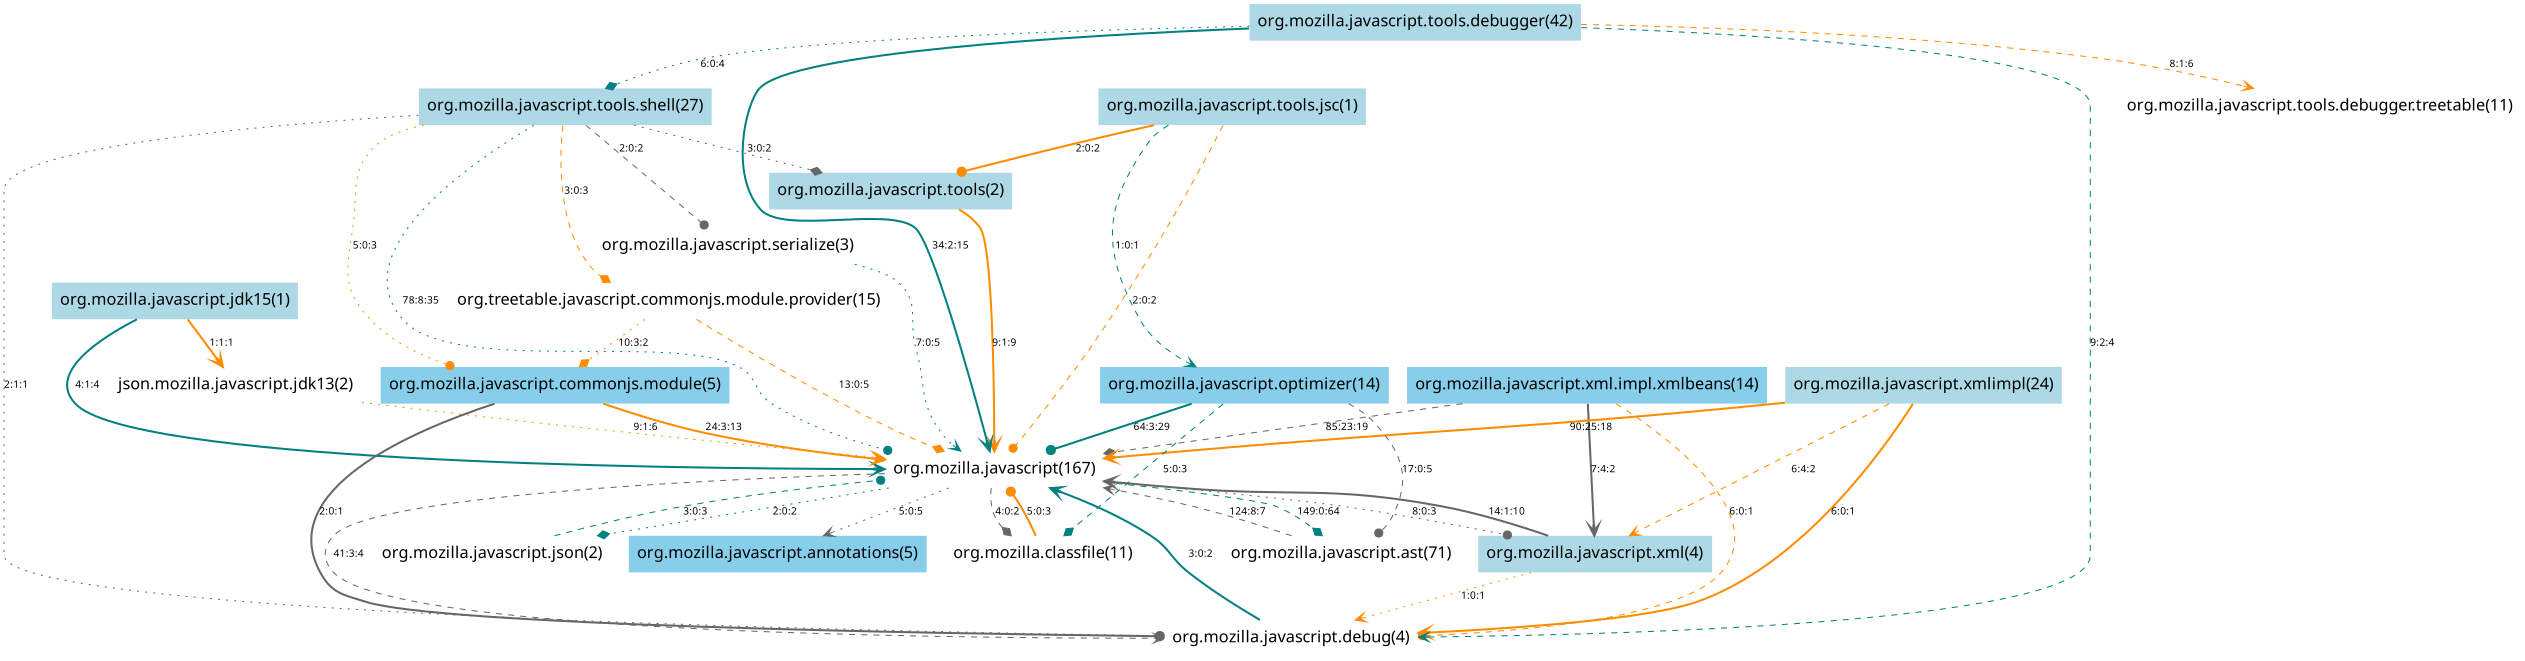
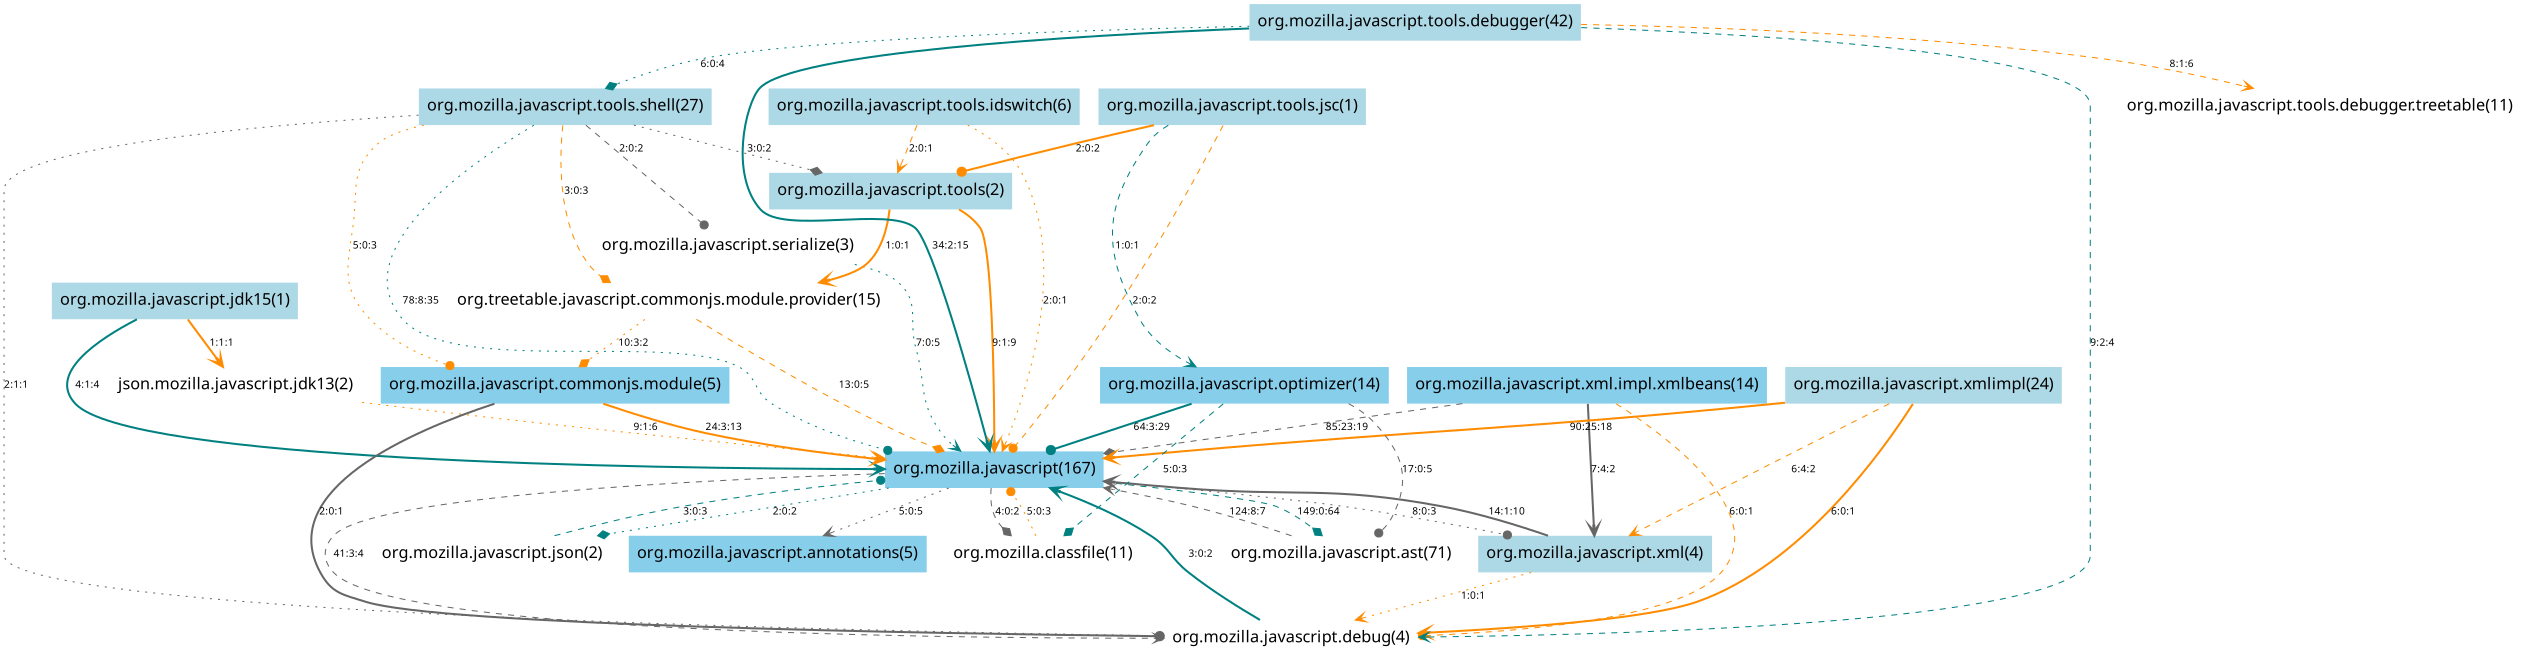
none -> (924, 107)
none -> (873, 257)
(994, 470) -> (994, 470)
(1026, 515) -> (1026, 515)
